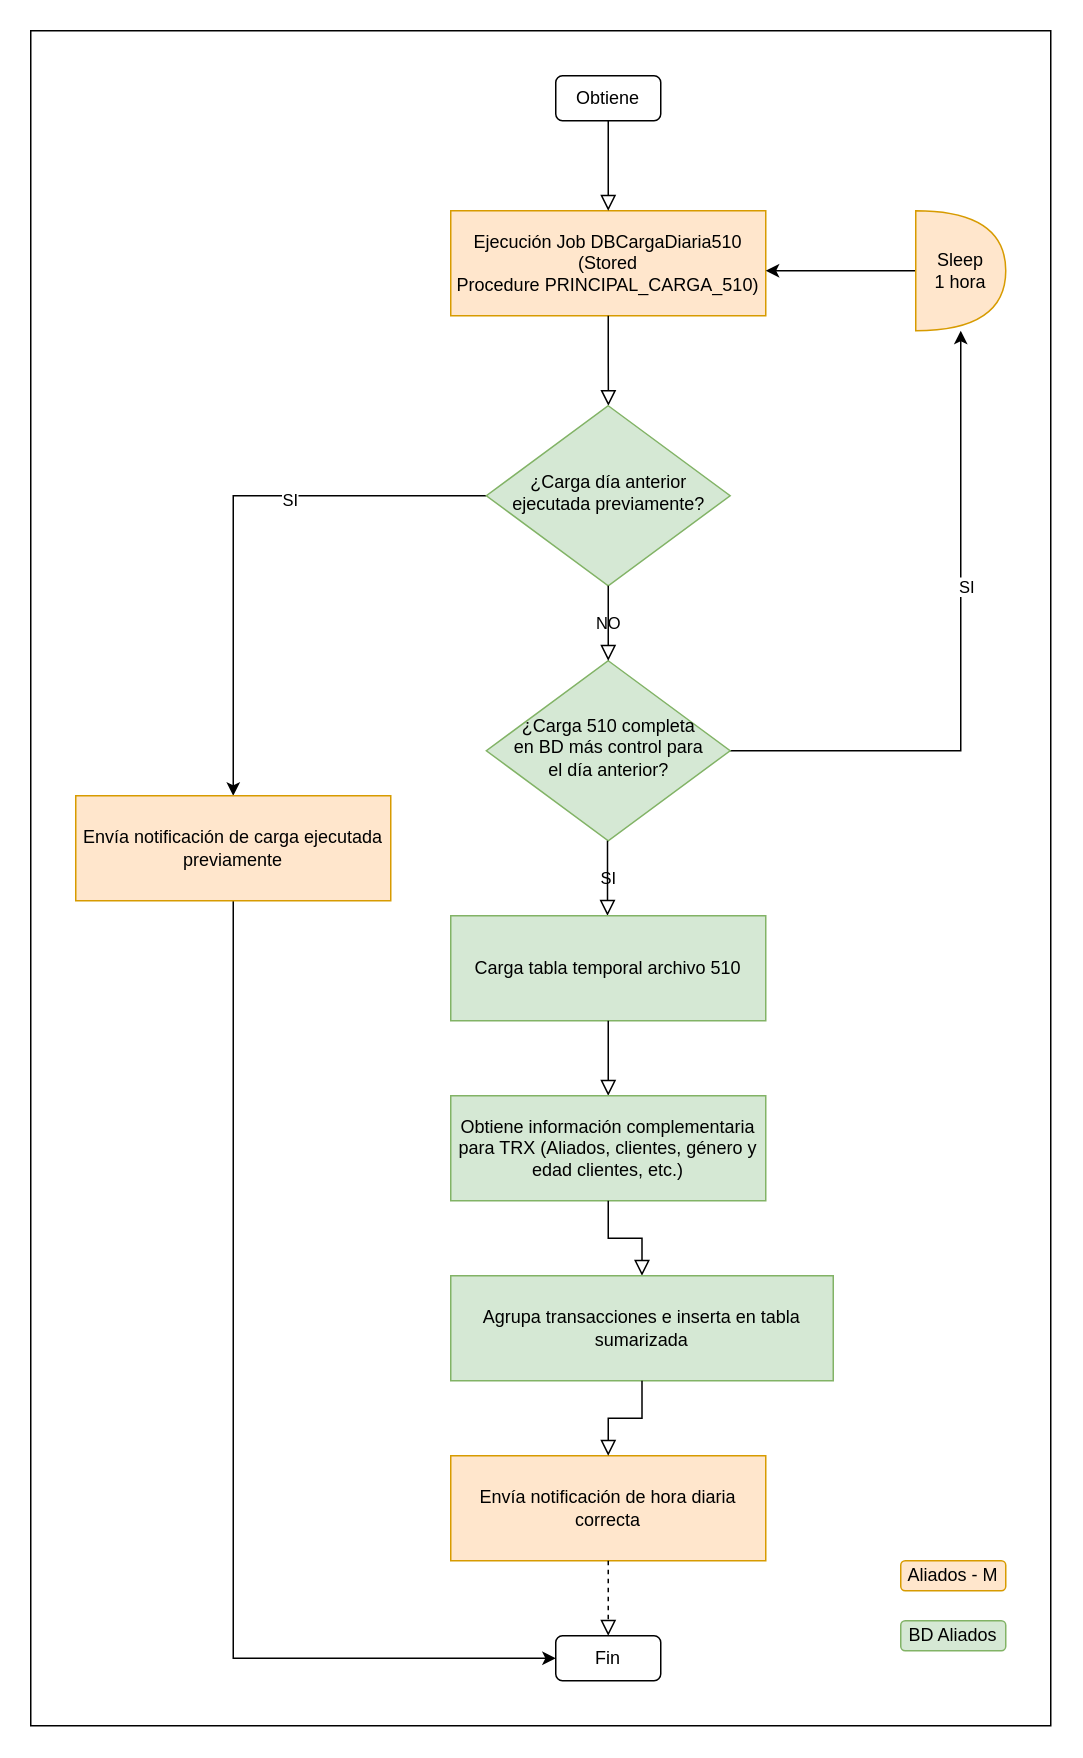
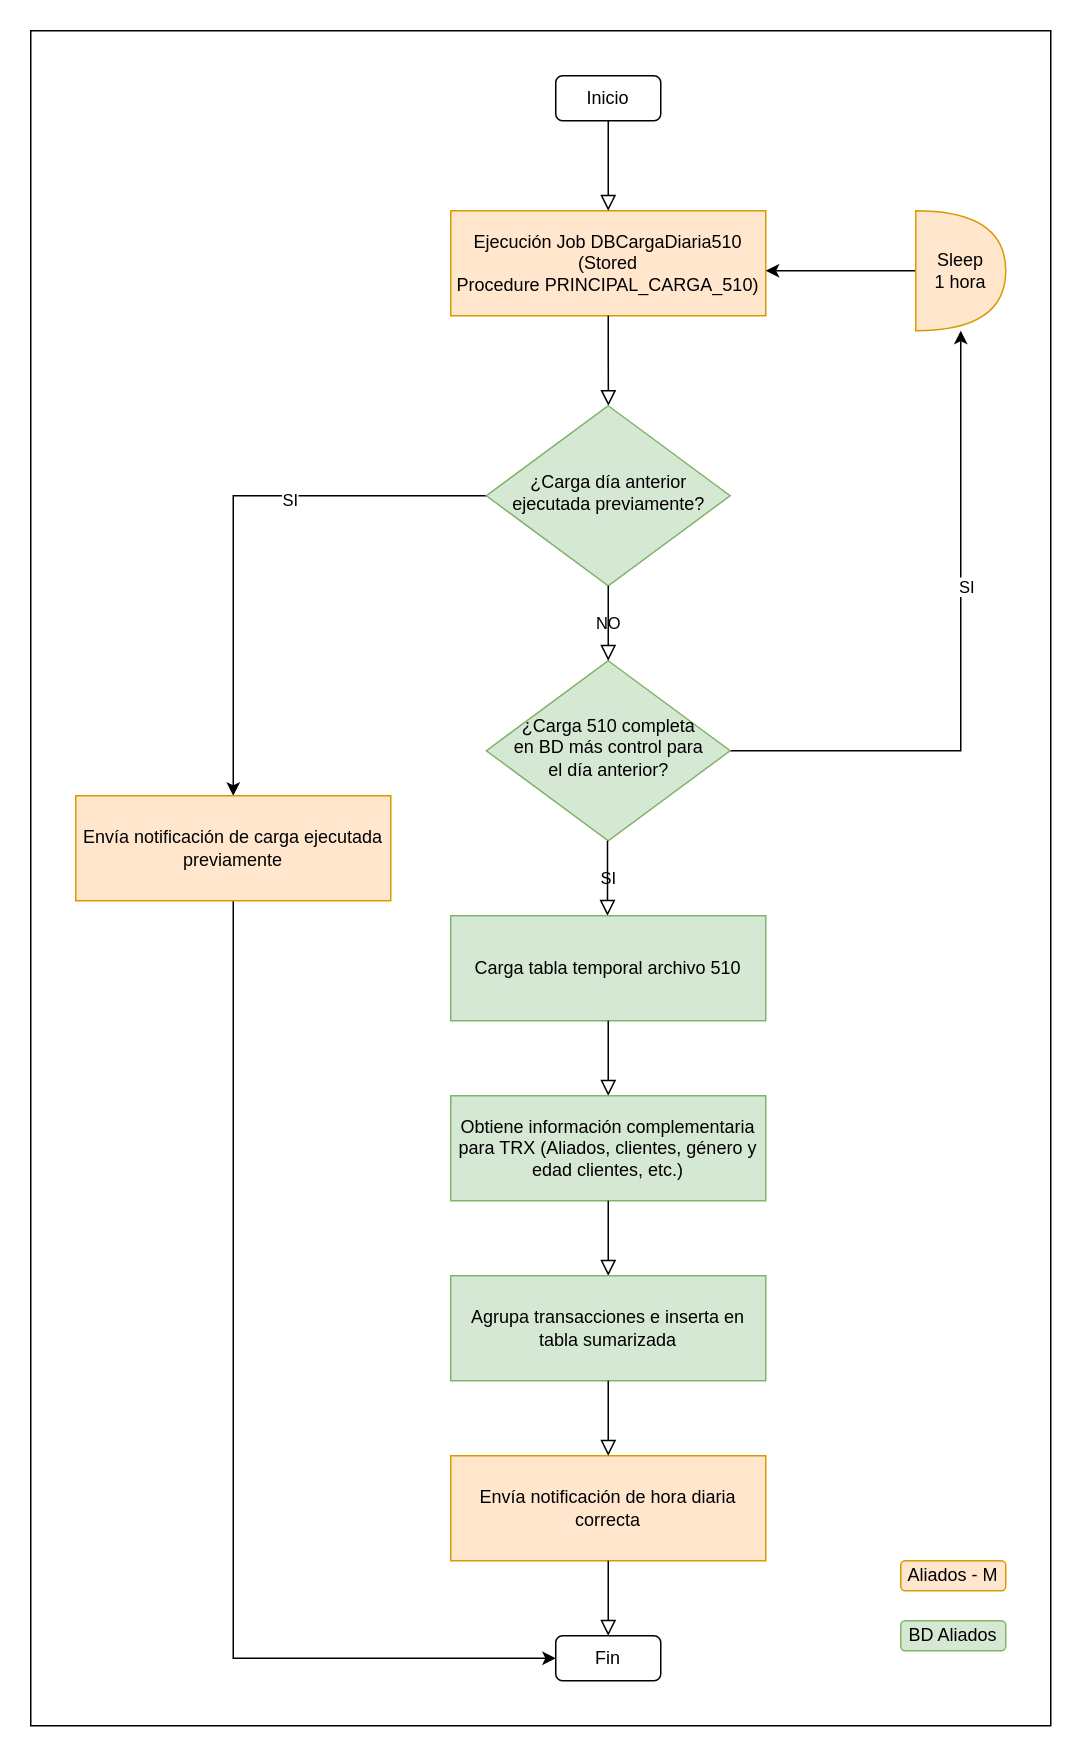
(608, 98) -> (608, 98)
(642, 1328) -> (608, 1328)
(608, 1591) -> (608, 1591)
